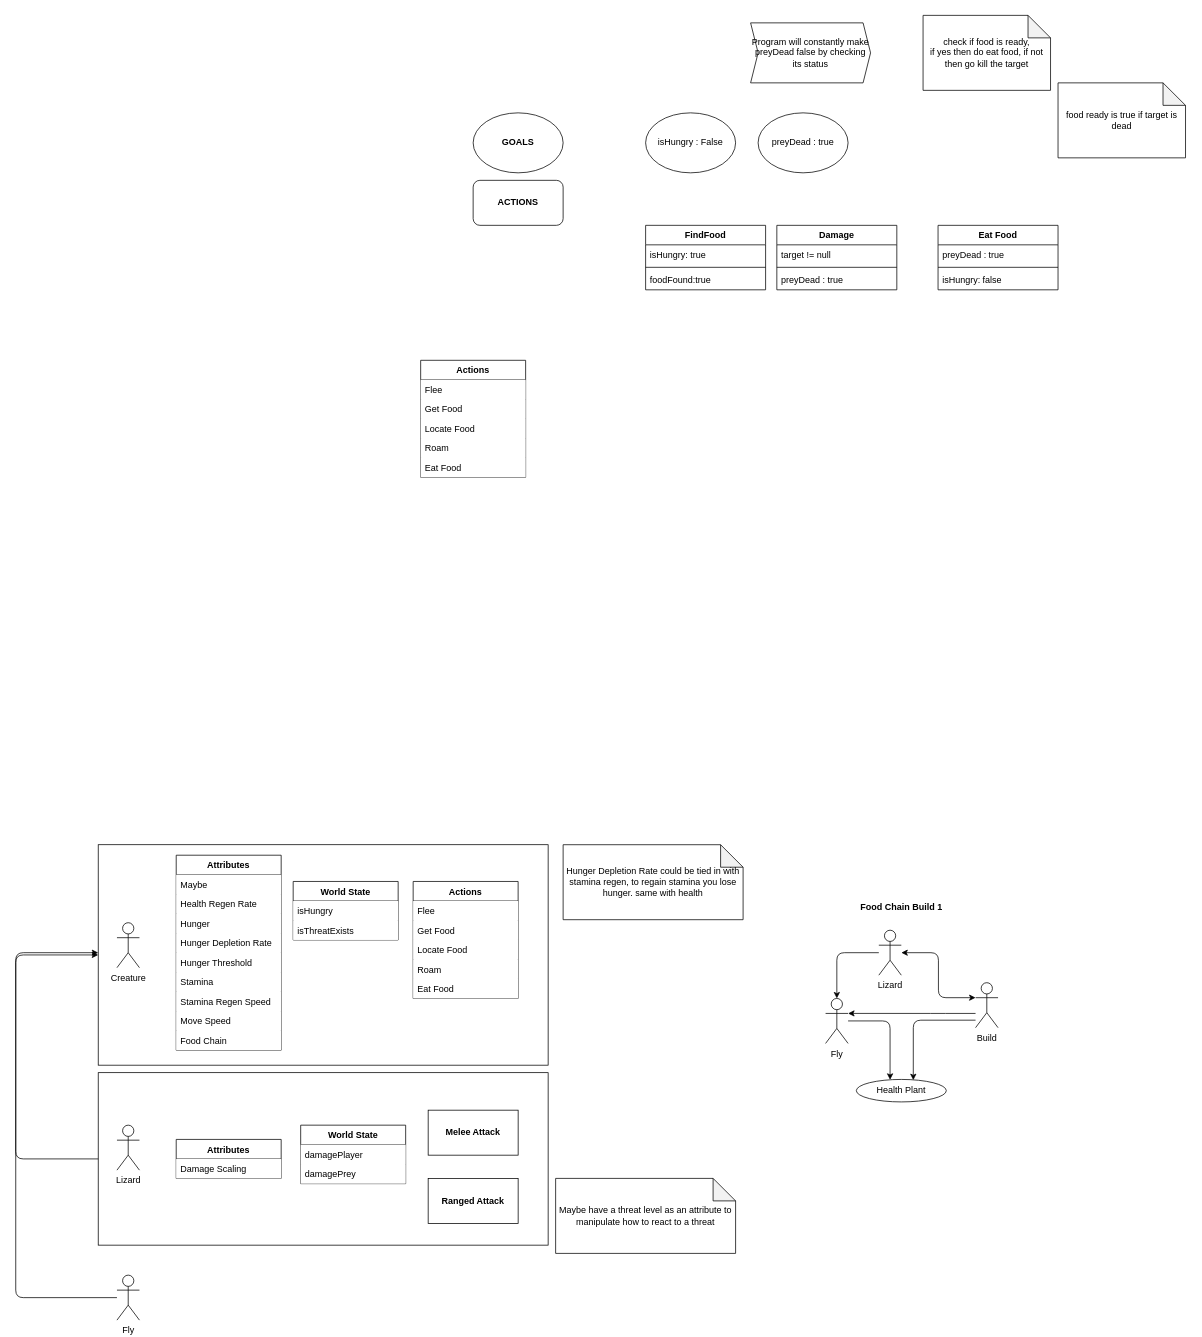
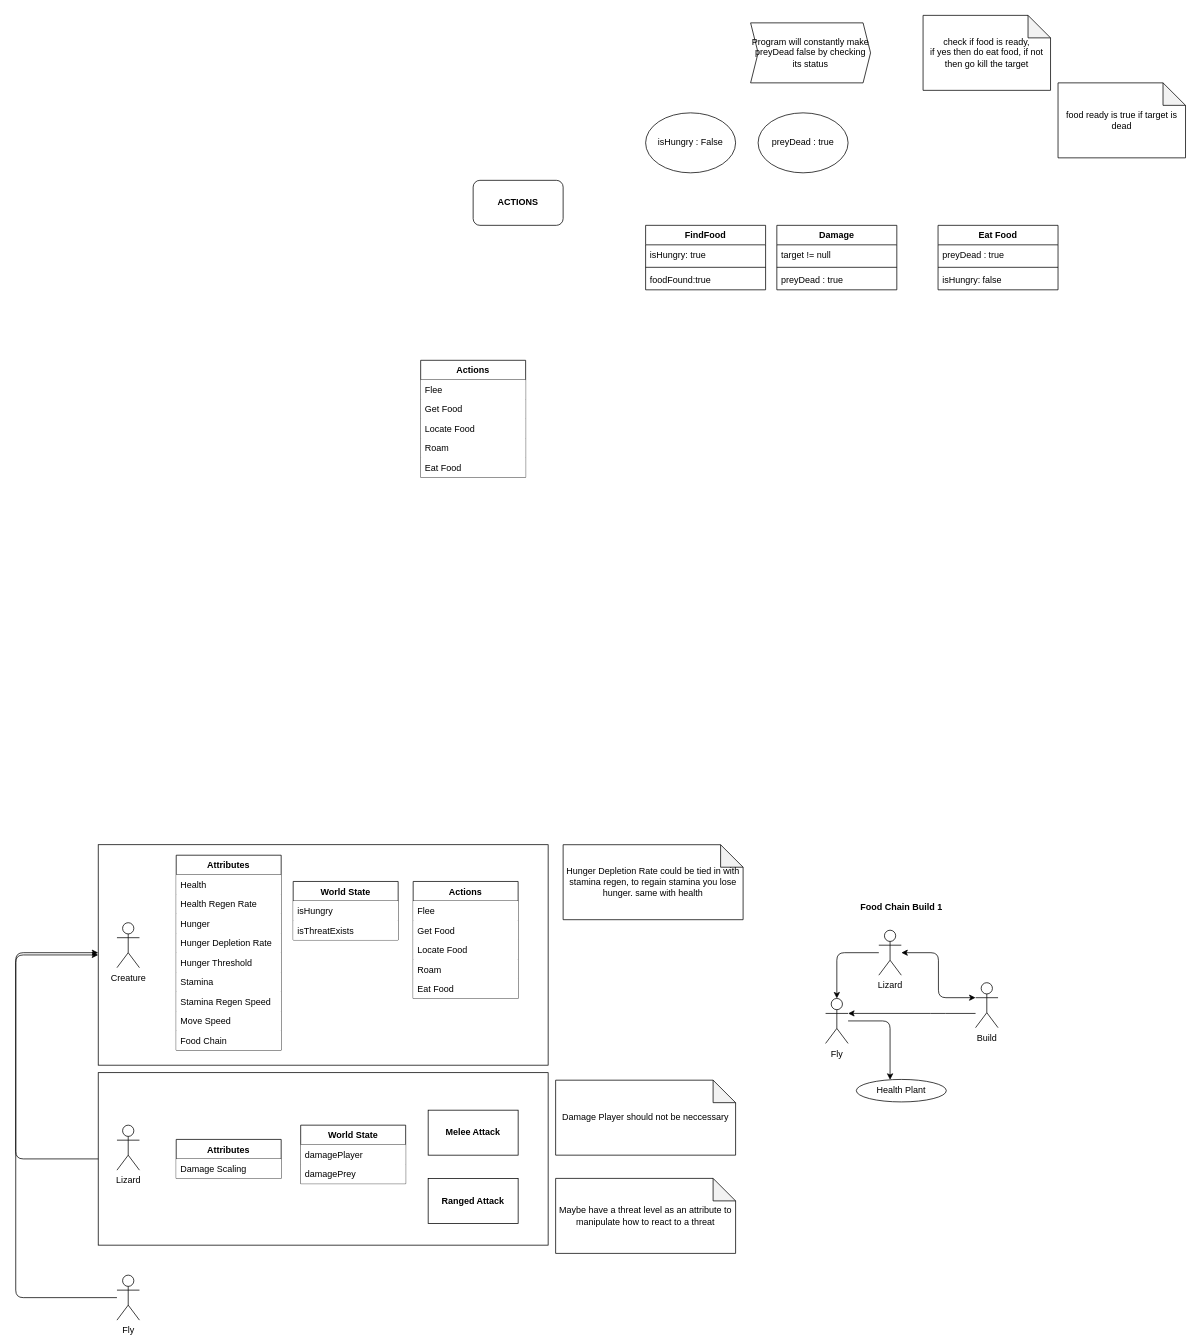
(518, 143) -> none
(193, 885) -> (194, 885)
(919, 1020) -> none
none -> (645, 1118)
